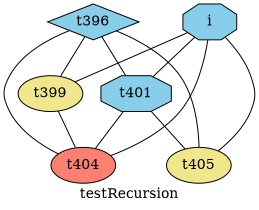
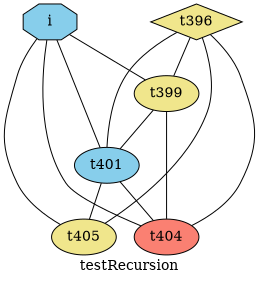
(93, 22) -> (196, 22)
(136, 94) -> (107, 165)
none -> (137, 129)
